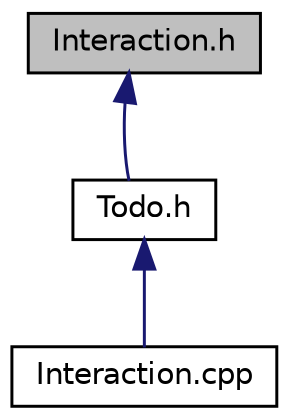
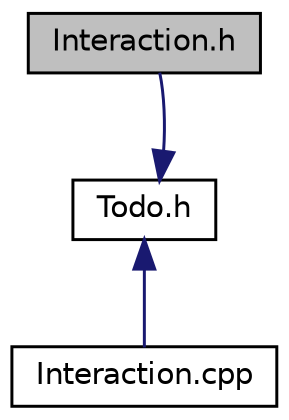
(125, 142) -> (164, 112)
